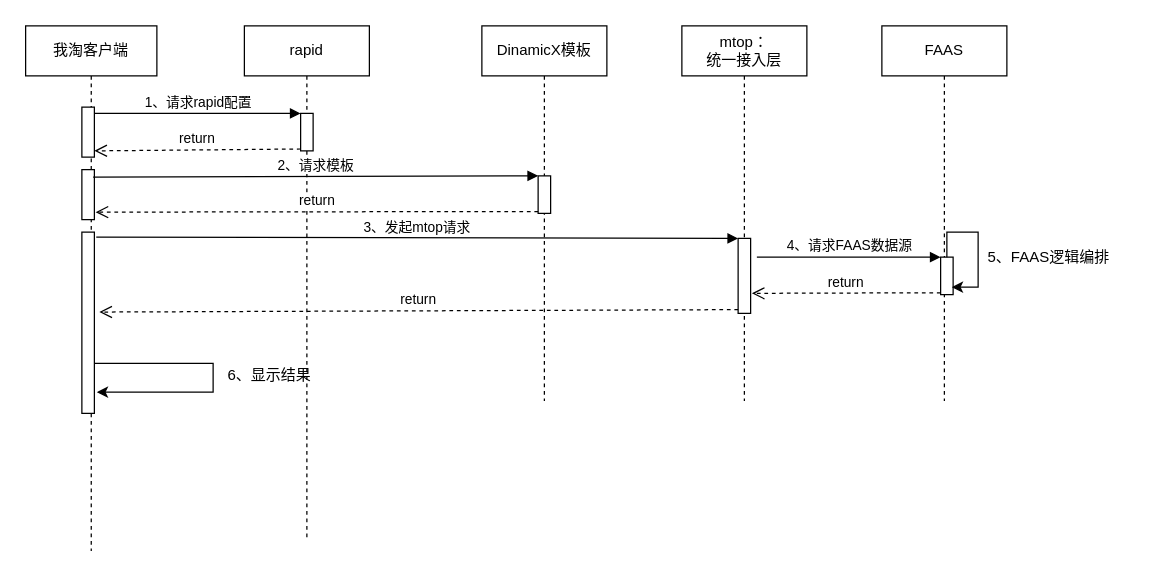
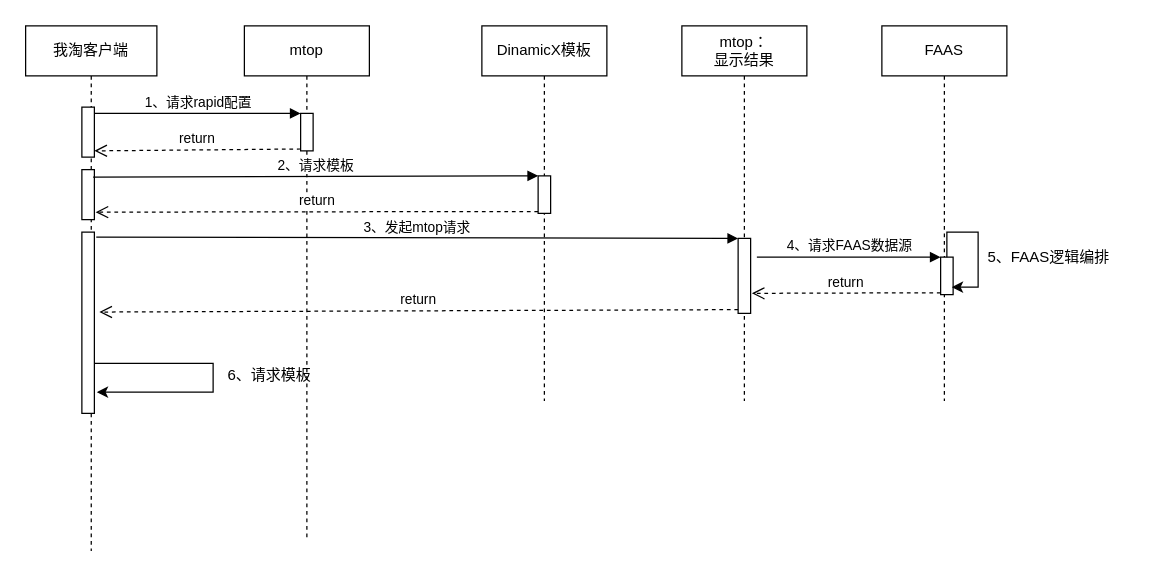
(307, 51) -> (307, 51)
(744, 51) -> (744, 51)
(270, 376) -> (270, 376)
